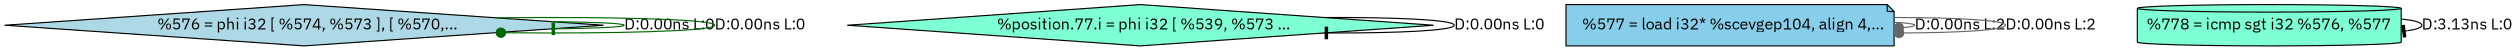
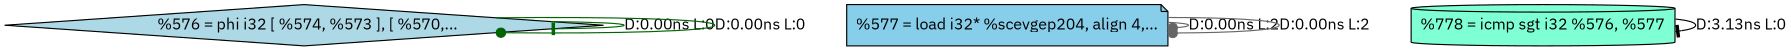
(1140, 25) -> none
(1730, 25) -> (1007, 25)
